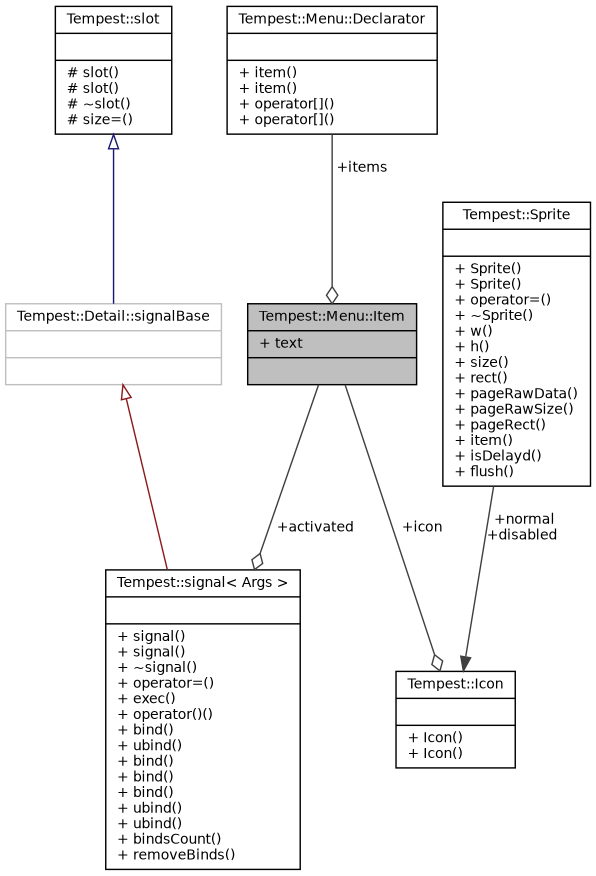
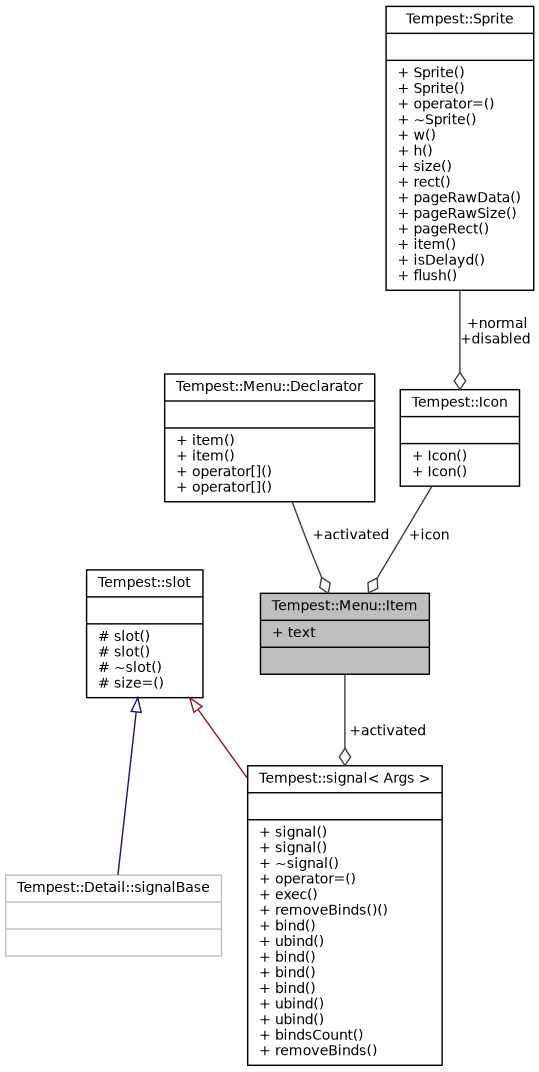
(361, 168) -> (349, 536)
(147, 484) -> (223, 744)
(390, 520) -> (405, 532)
(480, 572) -> (460, 331)
(165, 715) -> (324, 911)
